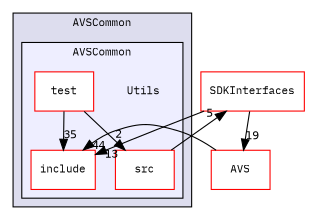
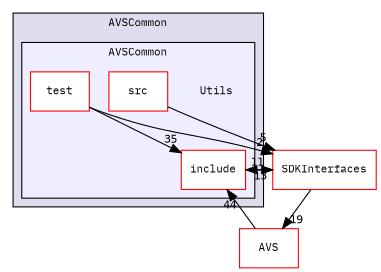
(101, 127) -> (175, 132)
none -> (254, 170)
